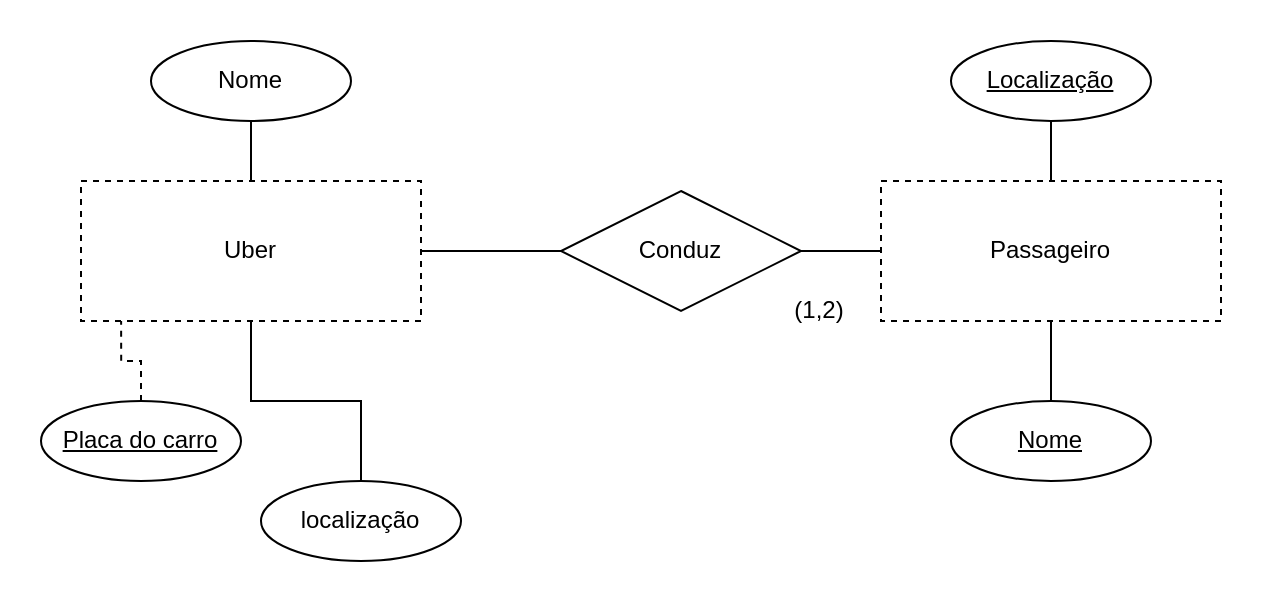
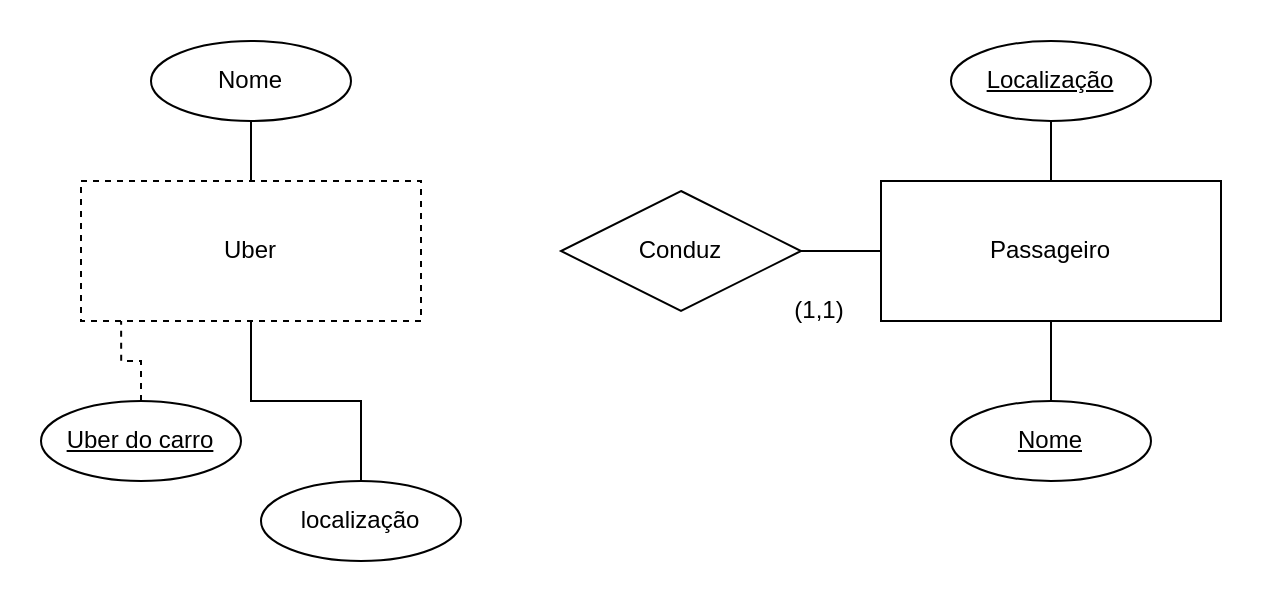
(491, 251) -> none
(1051, 251) -> (1051, 251)
(820, 311) -> (820, 311)
(141, 441) -> (141, 441)
